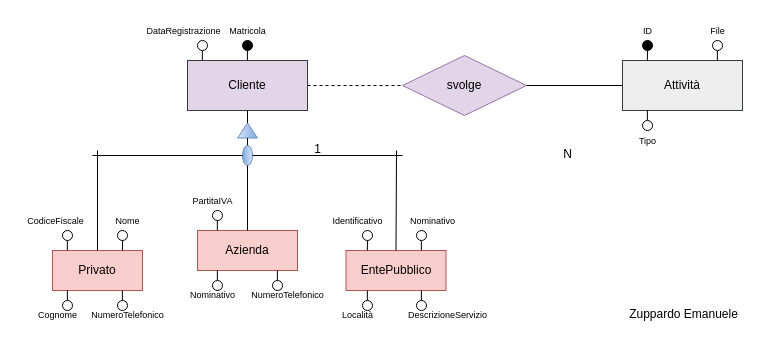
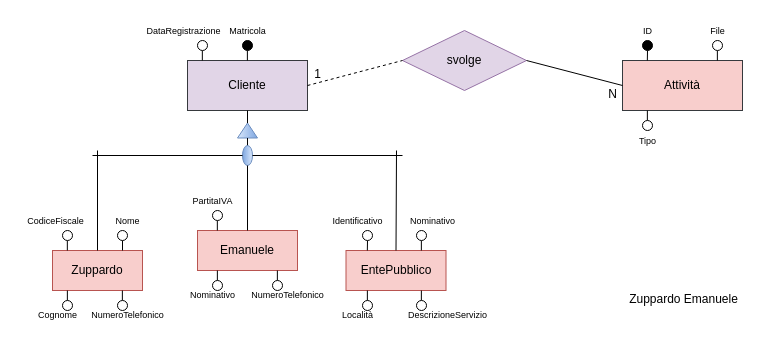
(465, 86) -> (465, 61)
(683, 86) -> (683, 86)
(318, 150) -> (318, 75)
(568, 155) -> (613, 95)
(248, 251) -> (248, 251)
(98, 271) -> (98, 271)
(683, 315) -> (683, 300)
